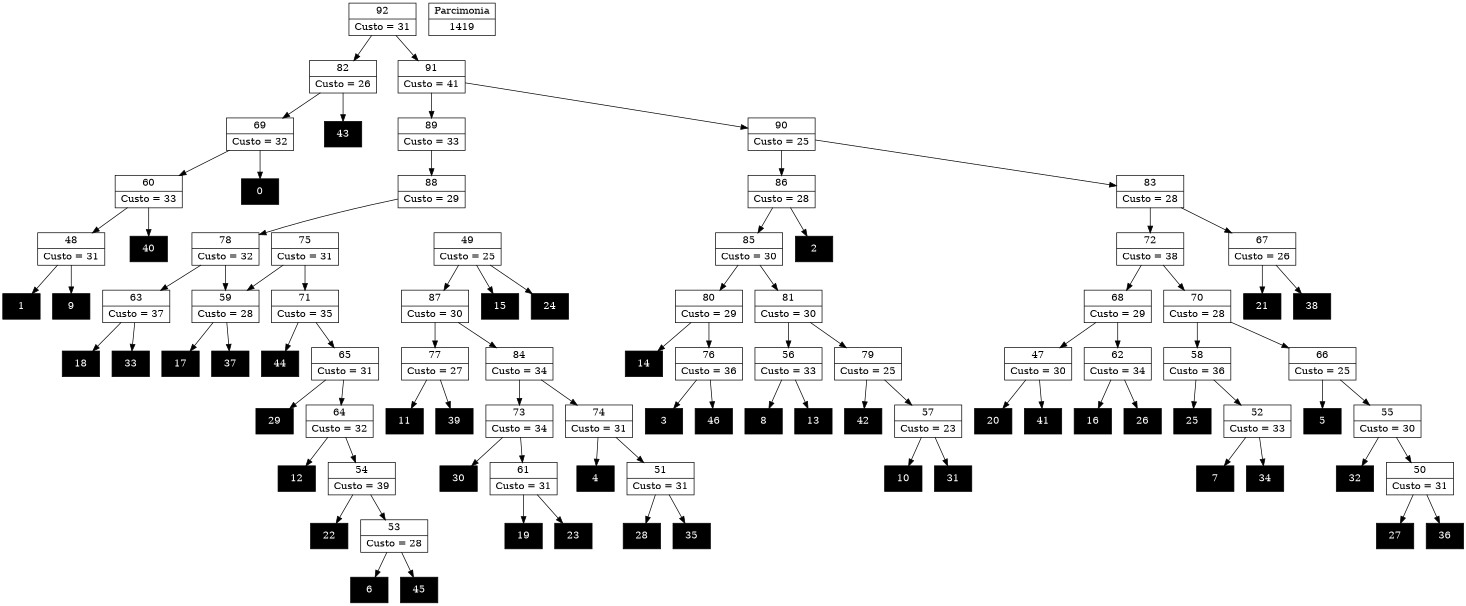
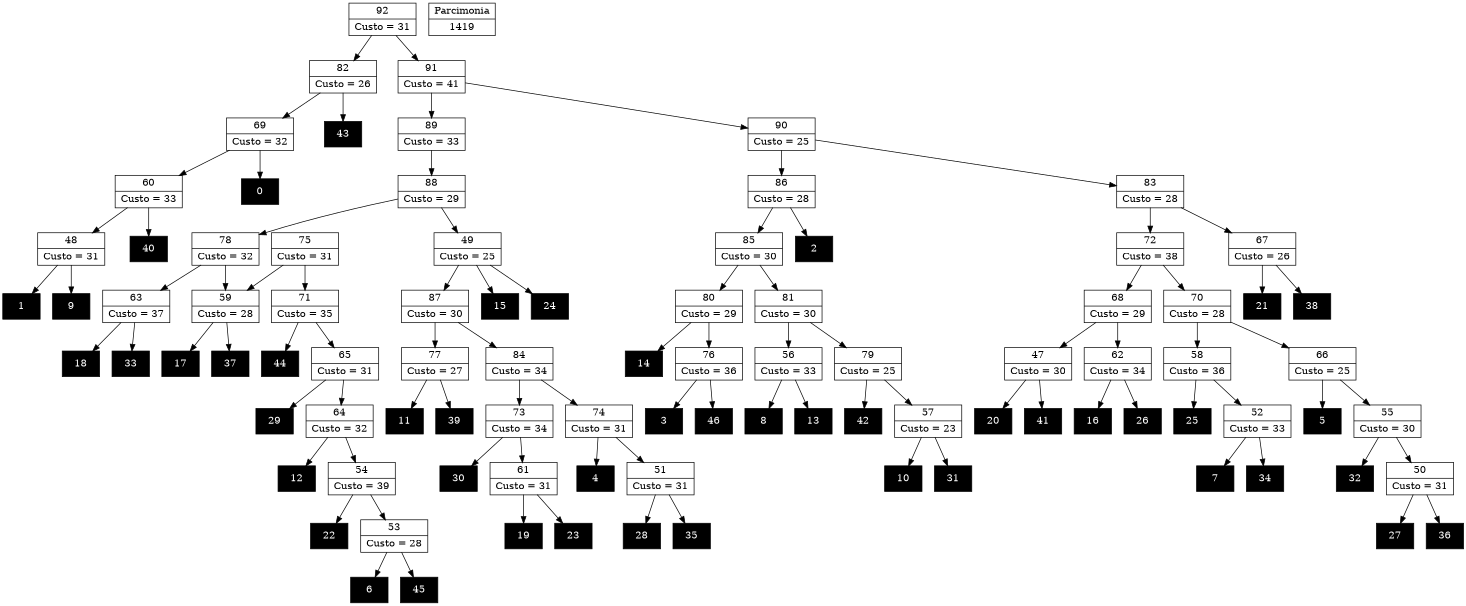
none -> (448, 217)
